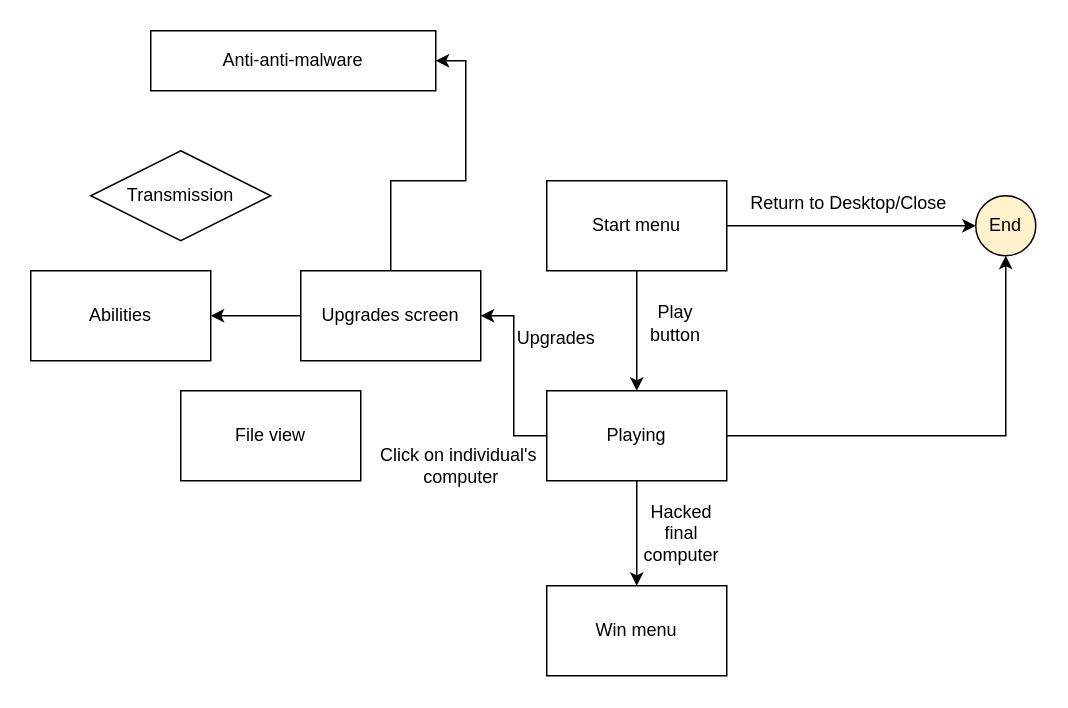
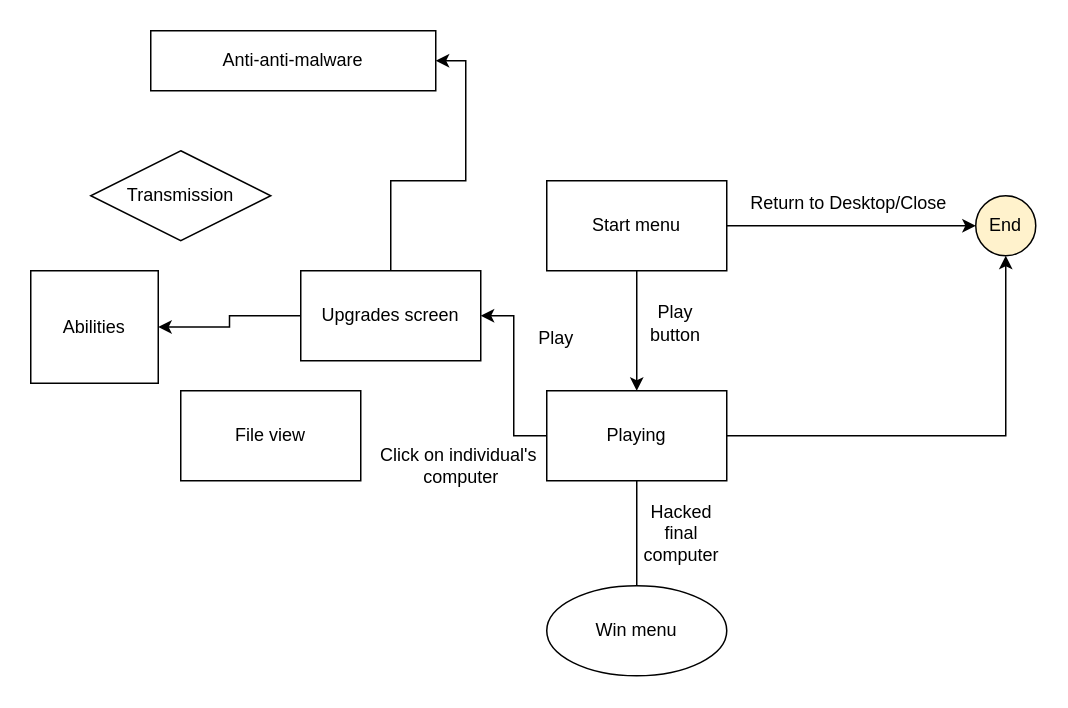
(121, 316) -> (95, 327)
(557, 338) -> (557, 338)
(637, 574) -> (637, 578)
(637, 631) -> (637, 631)
